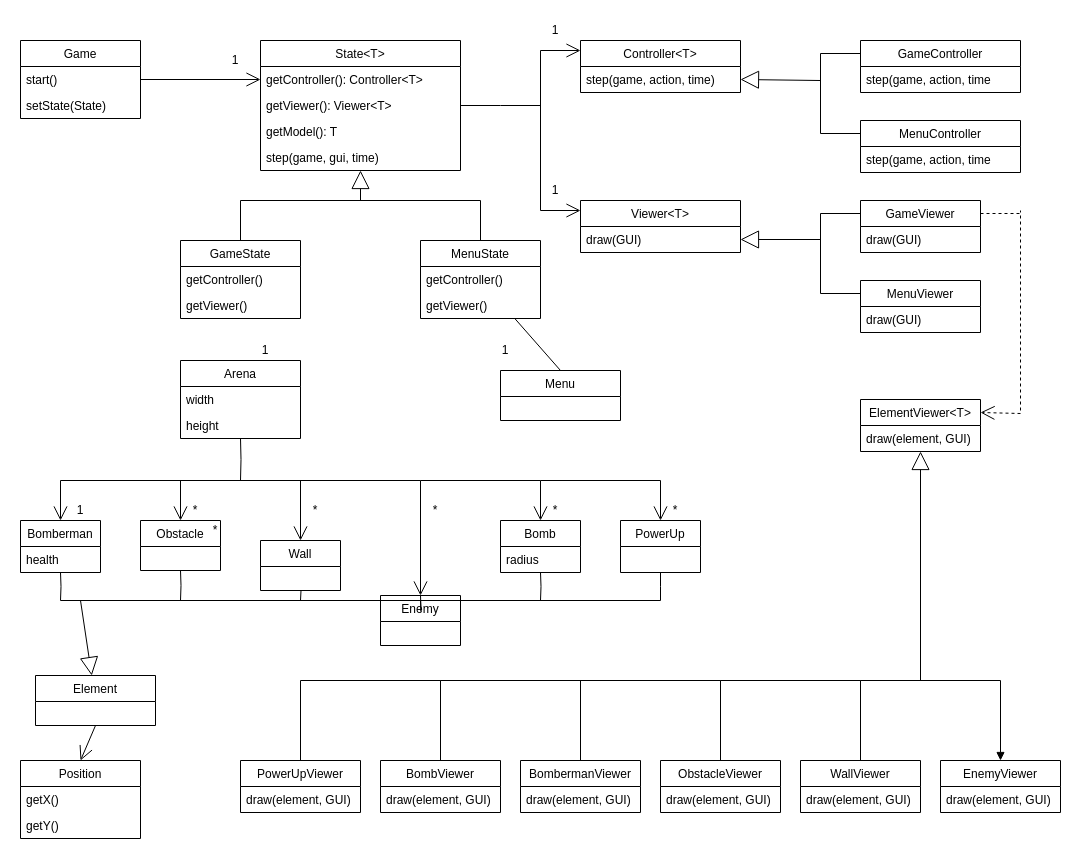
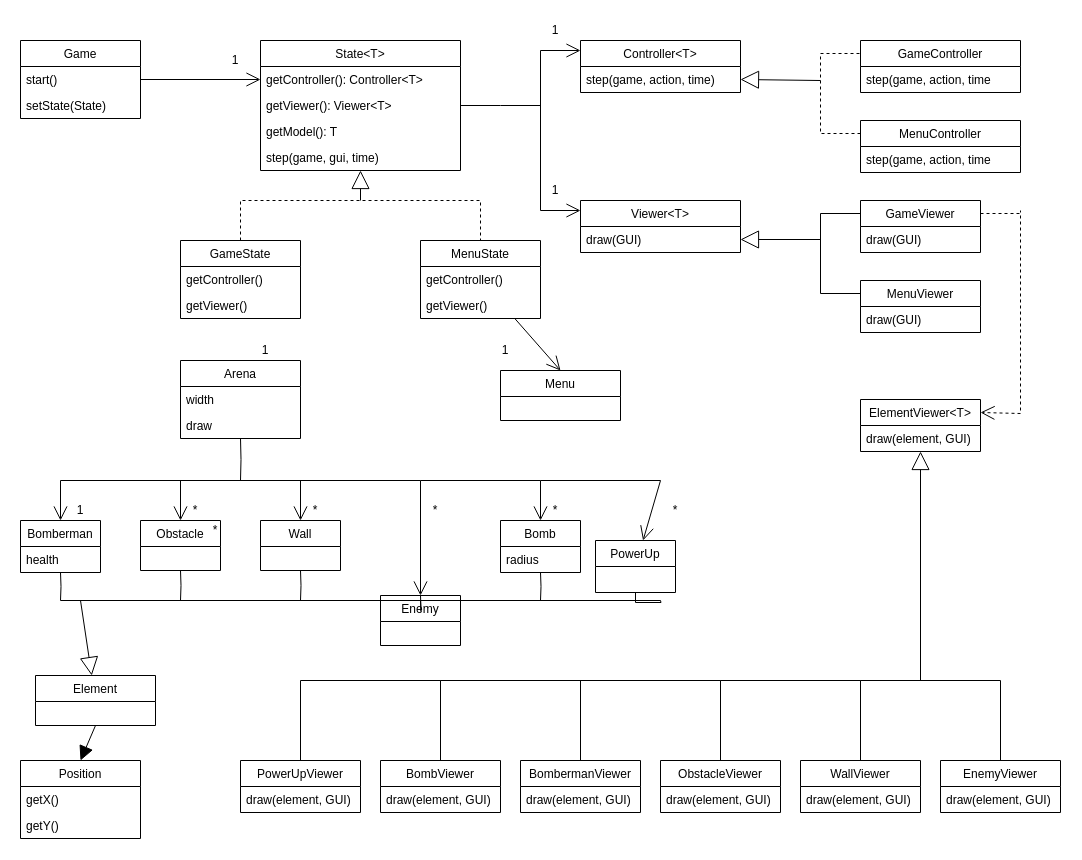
(821, 94) -> (821, 94)
(362, 201) -> (362, 201)
(557, 366) -> (556, 366)
(205, 426) -> (199, 426)
(661, 547) -> (636, 567)
(301, 566) -> (301, 546)
(1001, 751) -> (1001, 754)
(84, 752) -> (87, 746)
